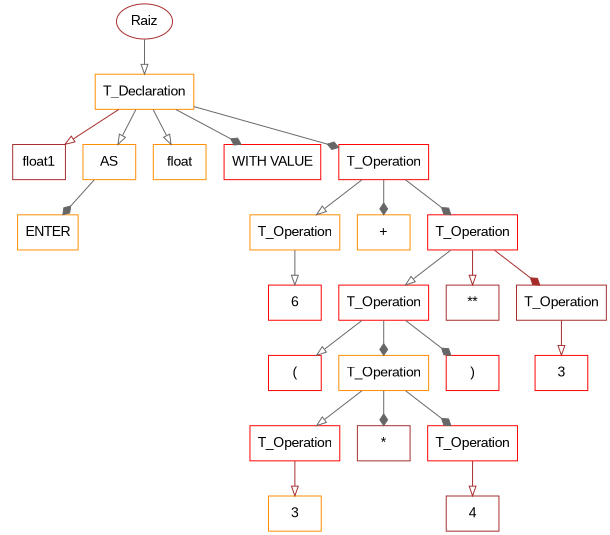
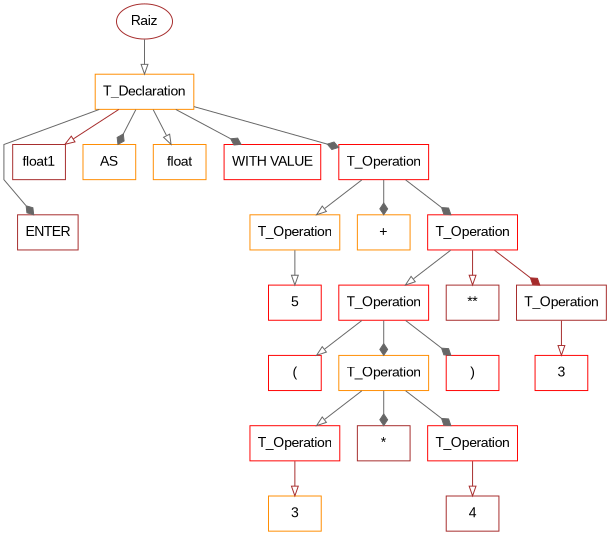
(129, 123) -> (129, 123)
(83, 193) -> (19, 139)
(48, 232) -> (48, 232)
(295, 303) -> (295, 303)
